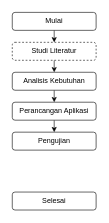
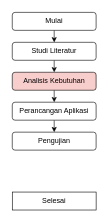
(54, 51) -> (54, 51)
(54, 81) -> (54, 81)
(54, 201) -> (54, 201)
